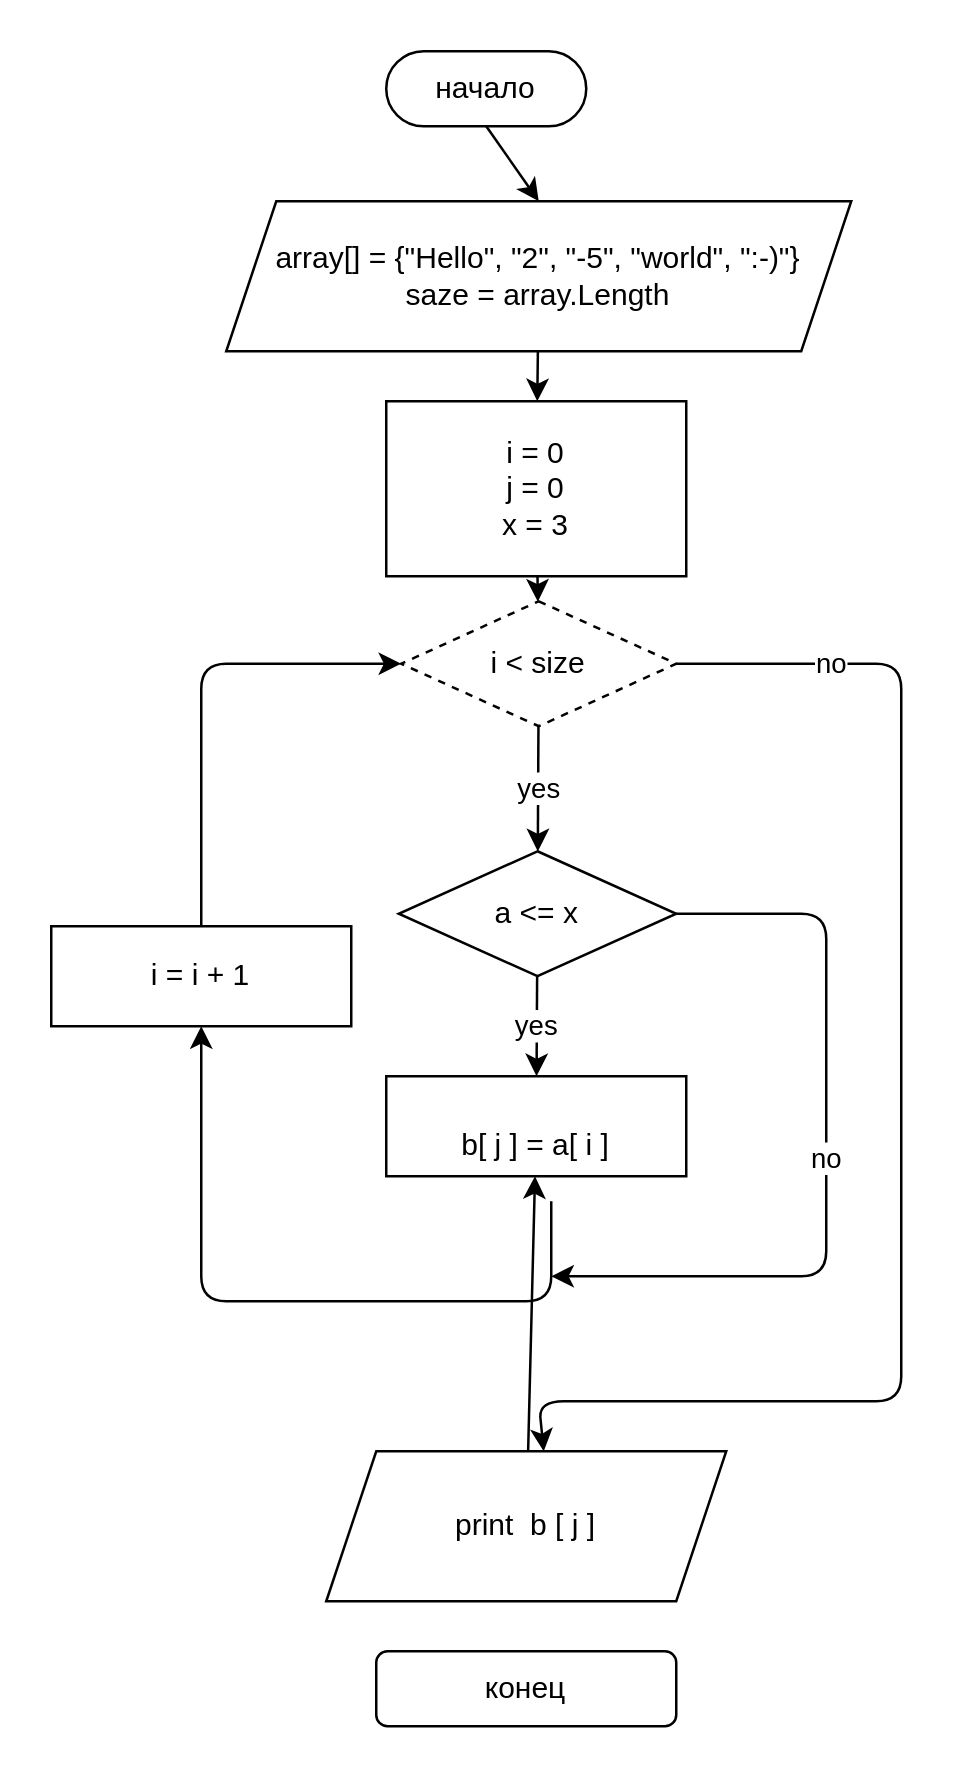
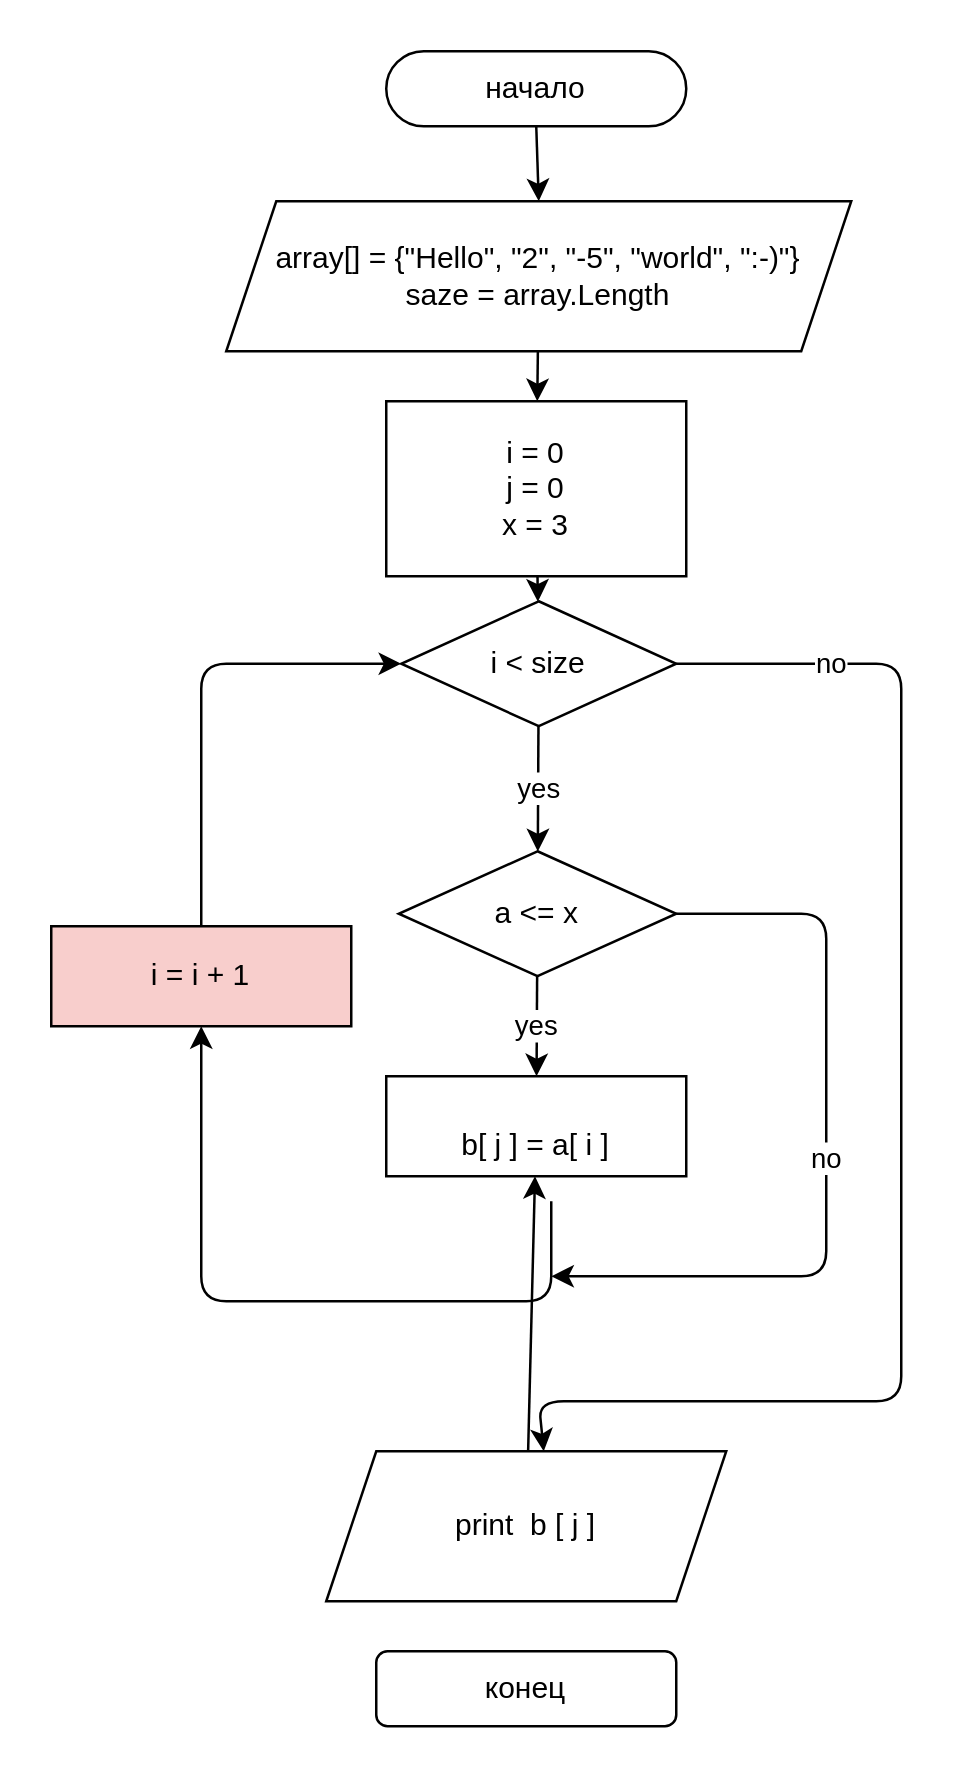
(486, 89) -> (536, 89)
(539, 664) -> (539, 664)
(201, 976) -> (201, 976)
